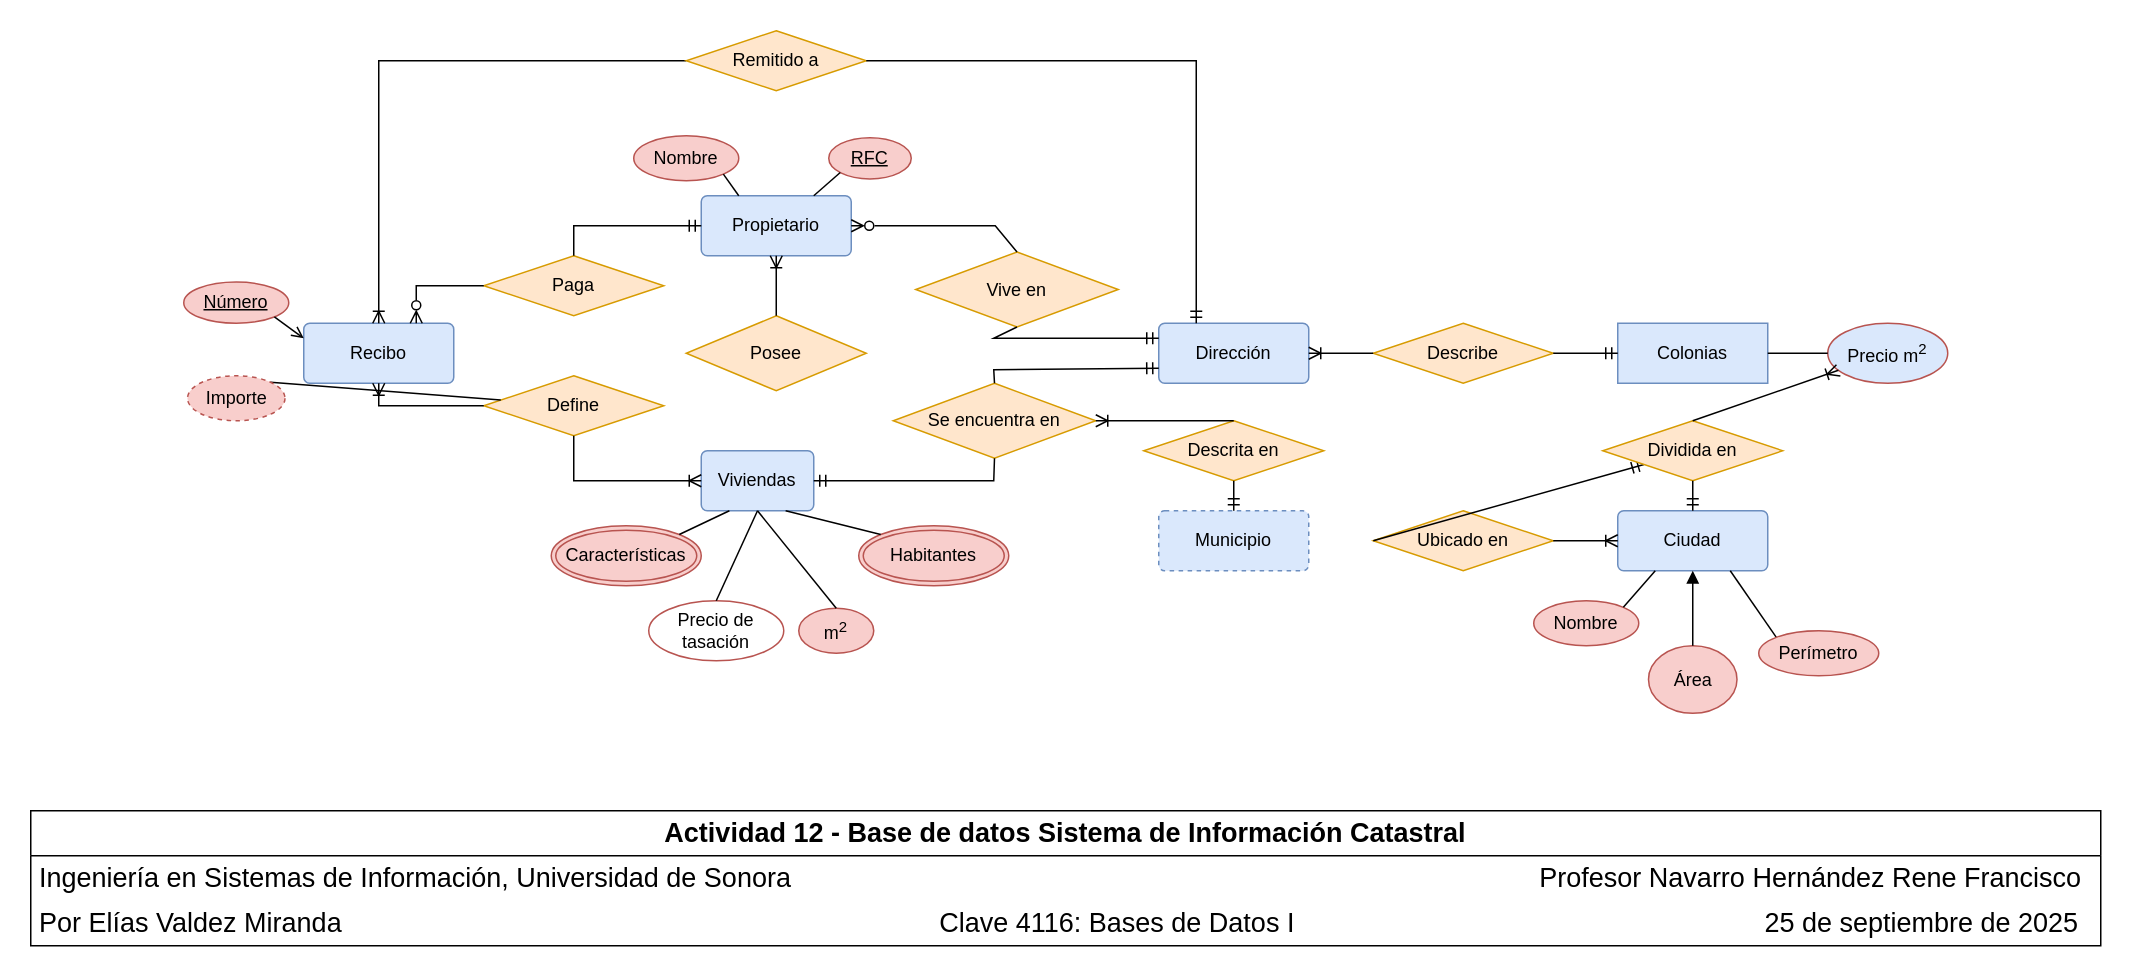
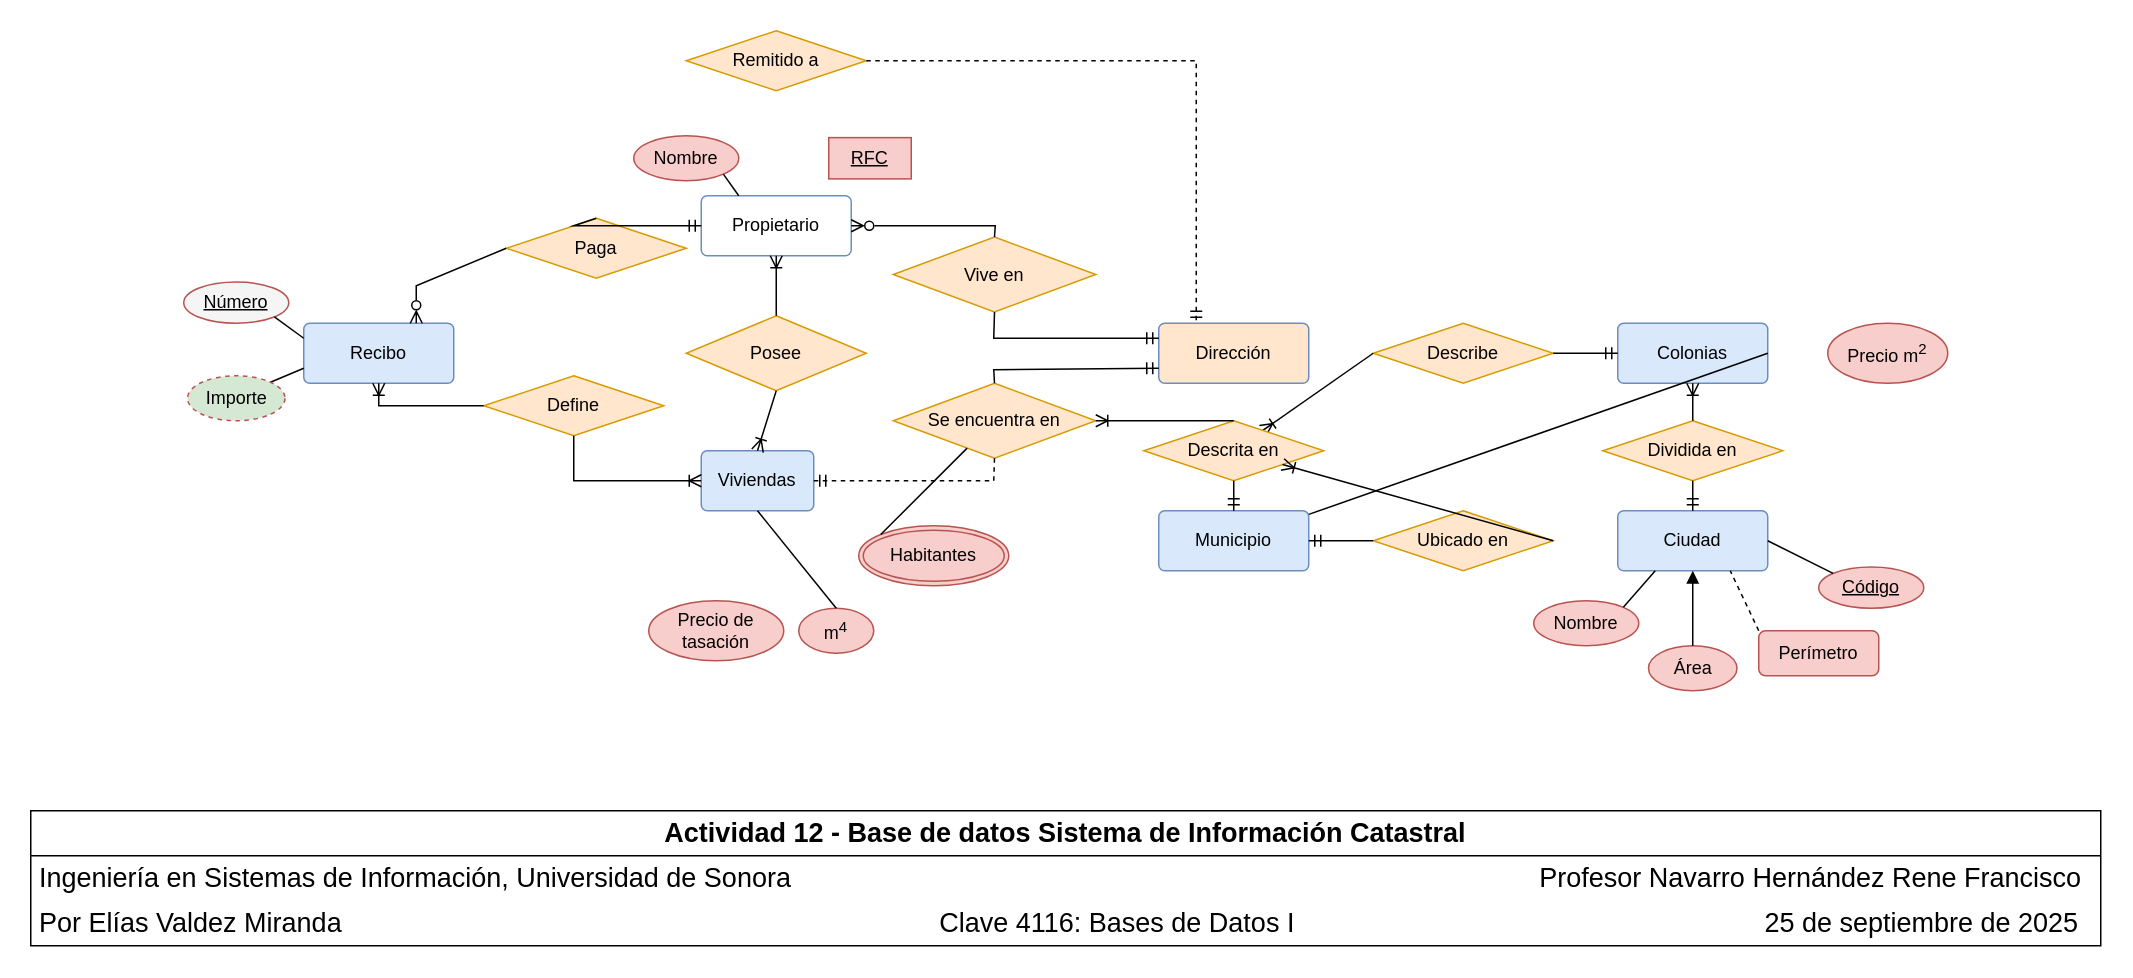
(402, 61) -> none
(1163, 61) -> (1163, 61)
(870, 158) -> (870, 158)
(827, 184) -> none
(776, 226) -> (776, 226)
(574, 286) -> (596, 248)
(1017, 290) -> (995, 275)
(236, 303) -> (236, 303)
(299, 334) -> (299, 335)
(1234, 353) -> (1234, 353)
(1341, 353) -> (1318, 392)
(1693, 353) -> (1693, 353)
(1798, 353) -> (1538, 434)
(1888, 353) -> (1888, 353)
(386, 391) -> (287, 375)
(1766, 396) -> (1693, 403)
(236, 398) -> (236, 398)
none -> (767, 421)
(915, 481) -> (915, 481)
(1508, 503) -> (1341, 541)
(704, 523) -> none
(833, 523) -> (924, 491)
(1234, 541) -> (1234, 541)
(1586, 541) -> (1418, 503)
(626, 556) -> none
(736, 557) -> none
none -> (1801, 557)
none -> (1871, 588)
(1753, 604) -> (1745, 601)
(716, 631) -> (716, 631)
(836, 631) -> (836, 631)
(1819, 653) -> (1819, 653)
(1693, 680) -> (1693, 668)
